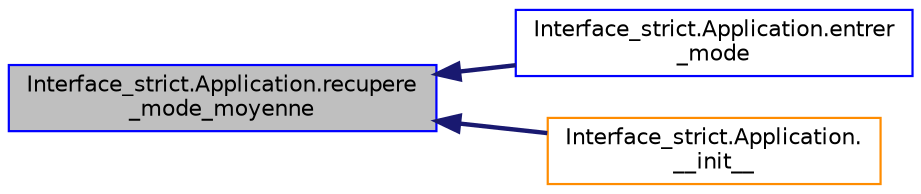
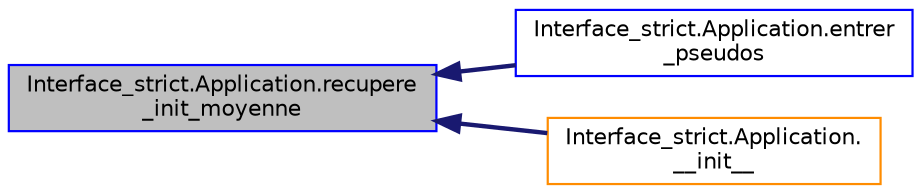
(714, 43) -> (714, 43)
(223, 98) -> (223, 98)
